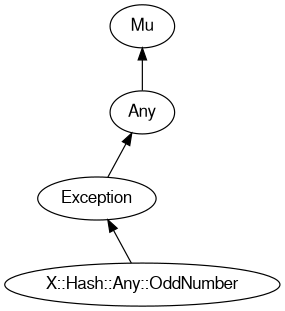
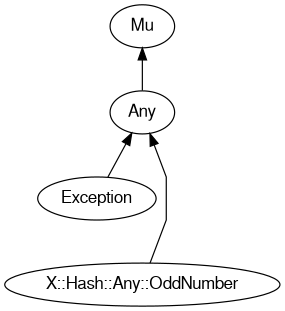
(123, 247) -> (166, 204)
